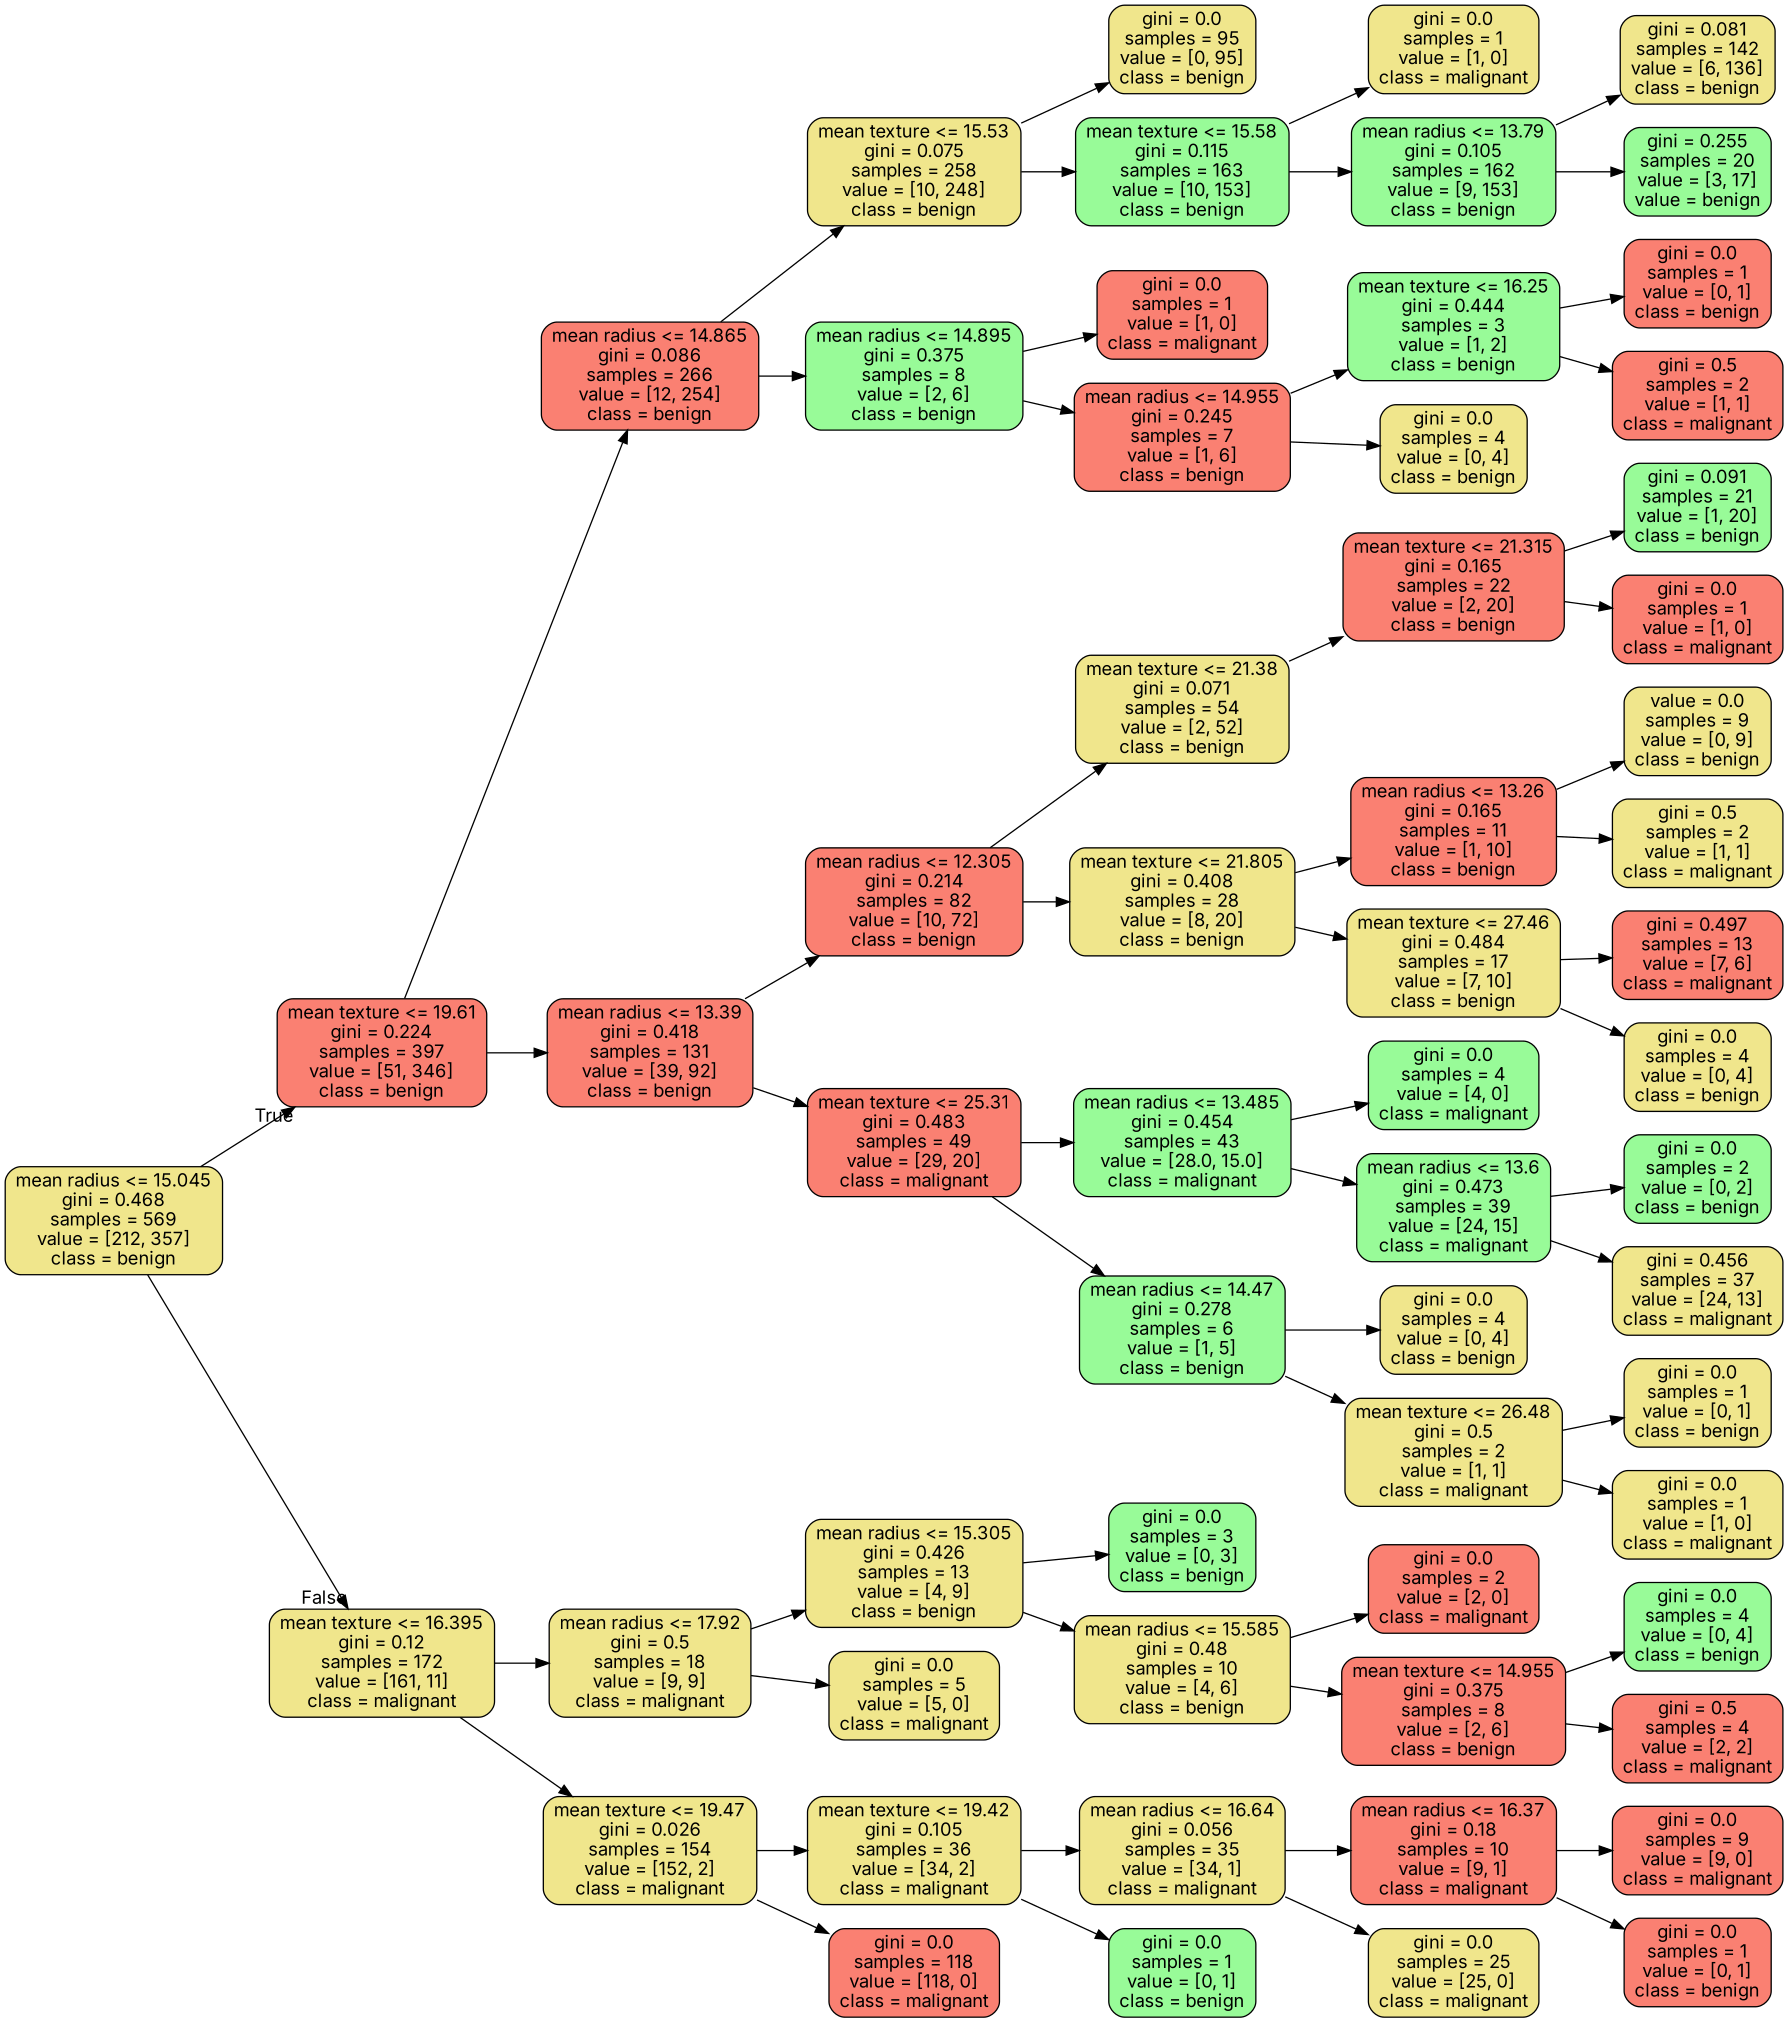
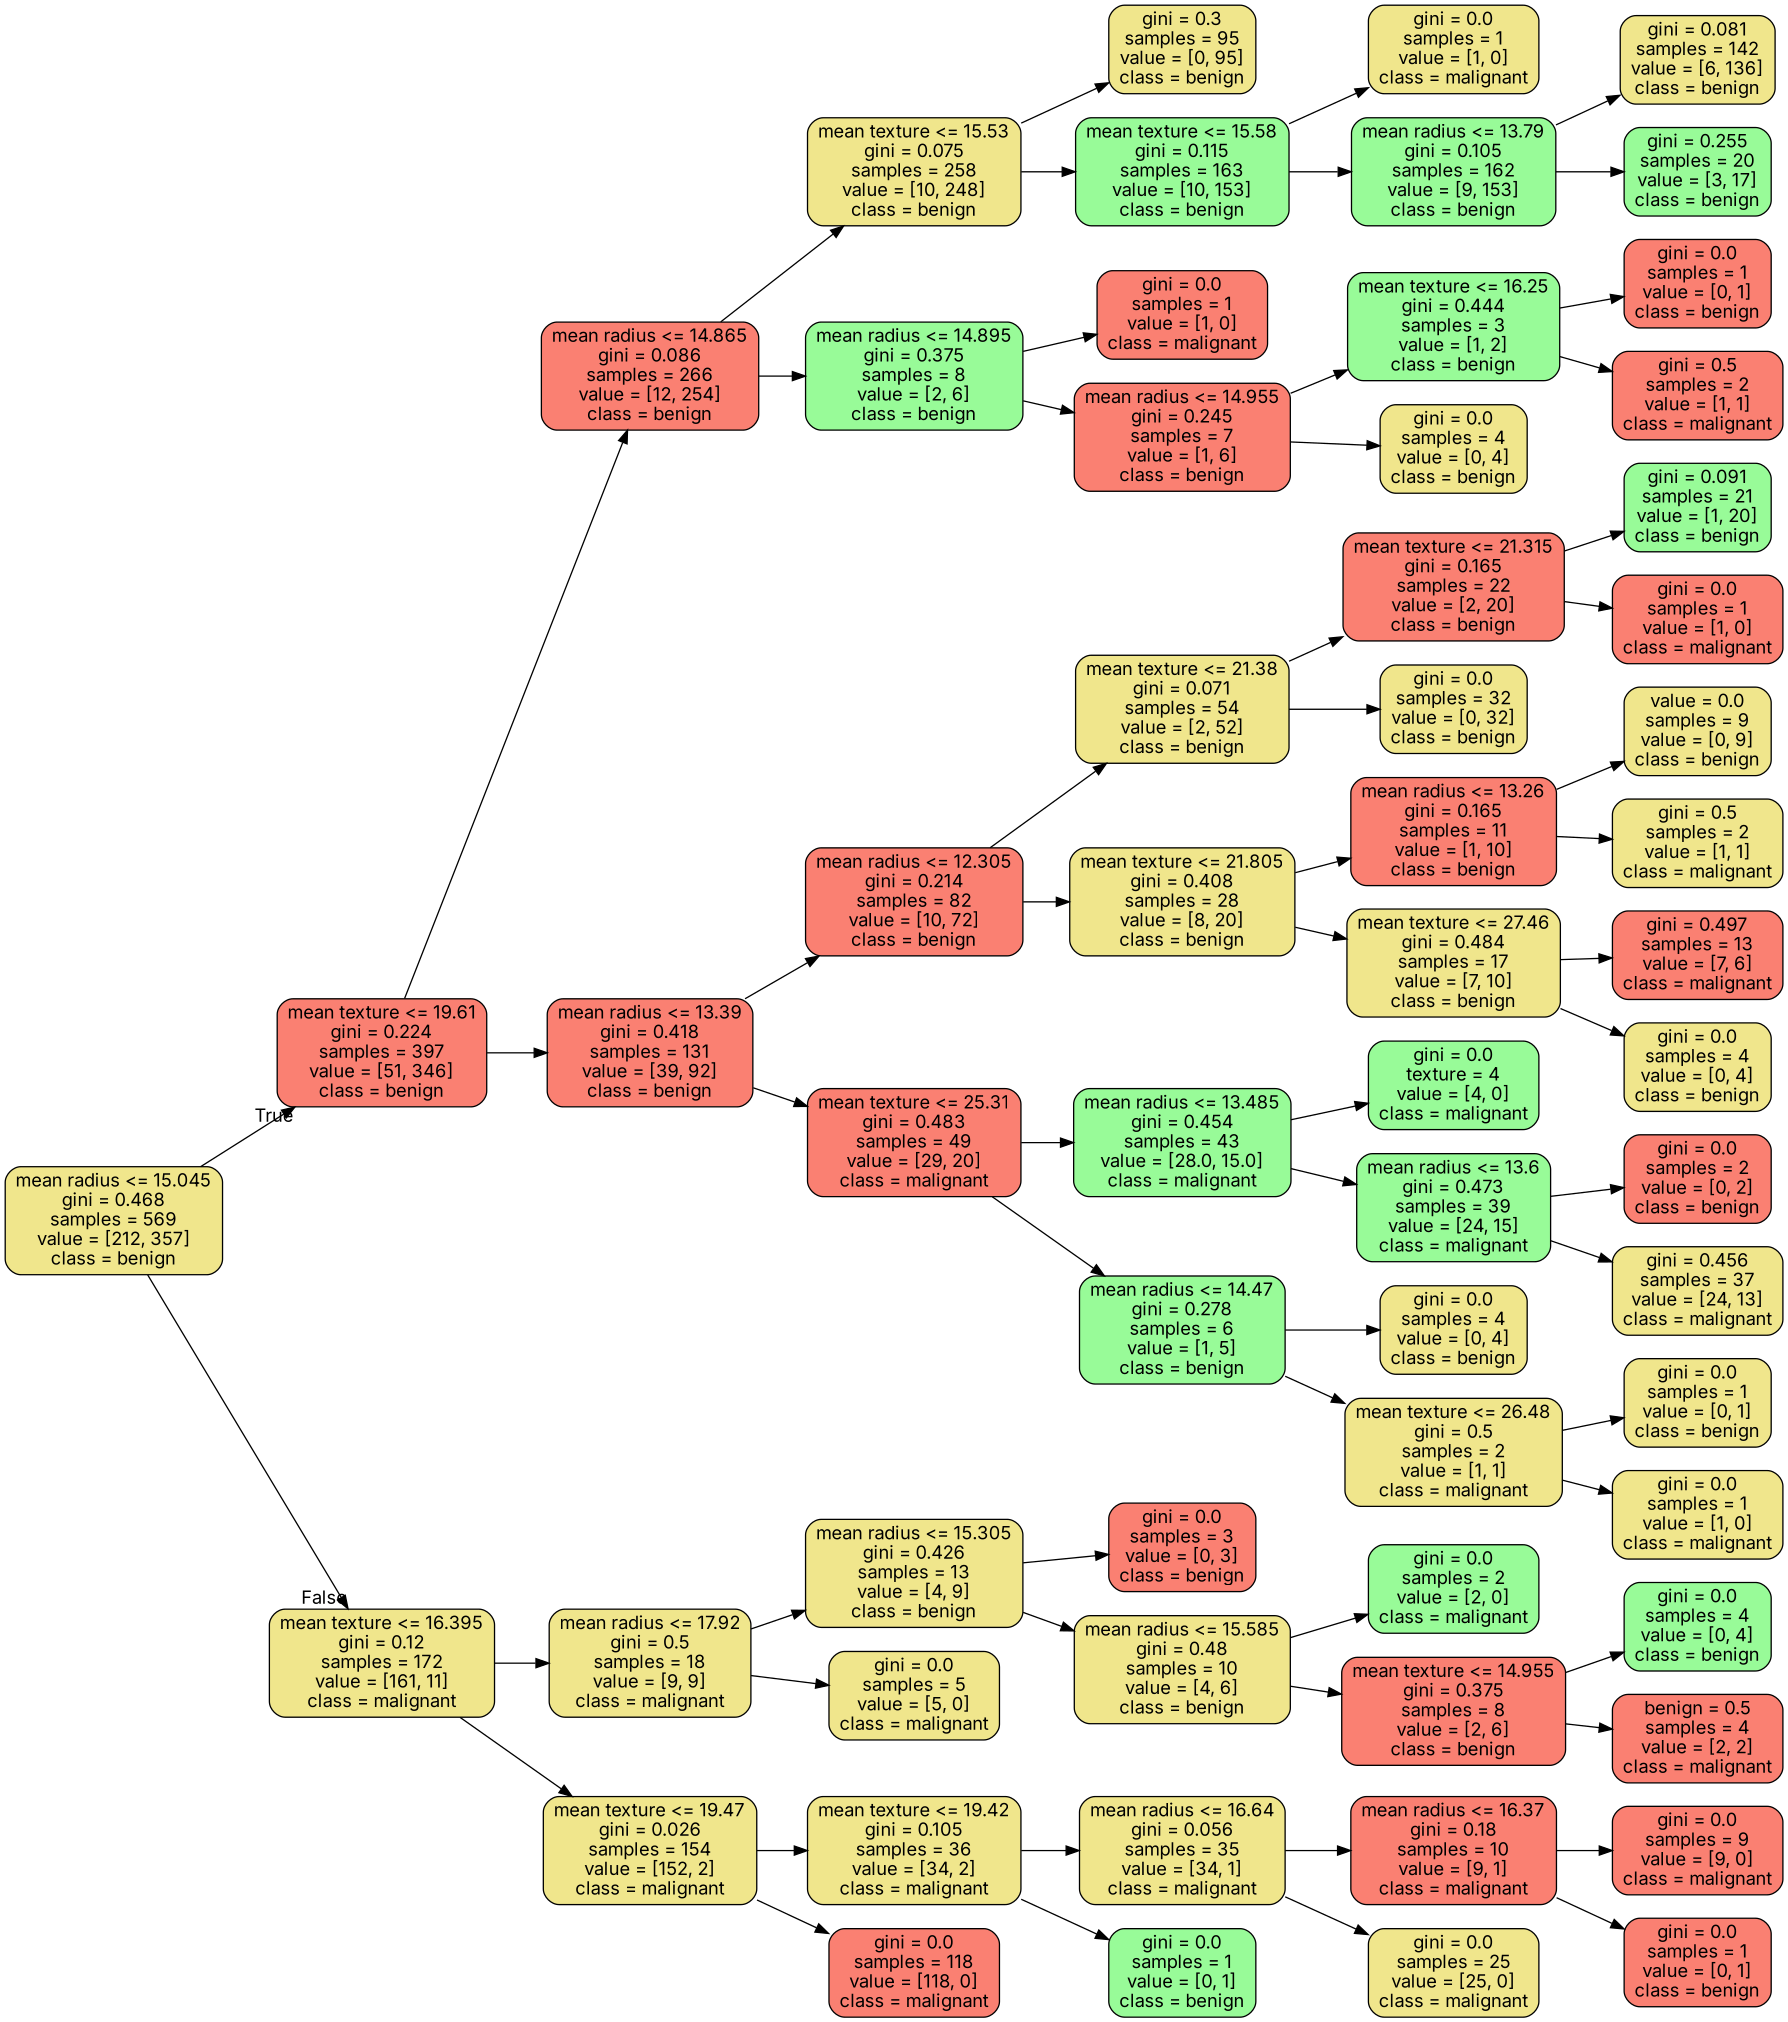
(1182, 49) -> (1182, 49)
(1698, 172) -> (1698, 172)
none -> (1454, 709)
(1454, 1085) -> (1454, 1085)
(1698, 1179) -> (1698, 1179)
(1182, 1547) -> (1182, 1547)
(1454, 1589) -> (1454, 1589)
(1698, 1739) -> (1698, 1739)
